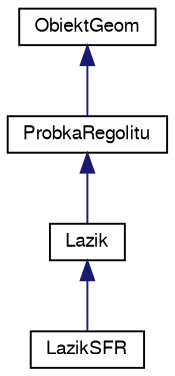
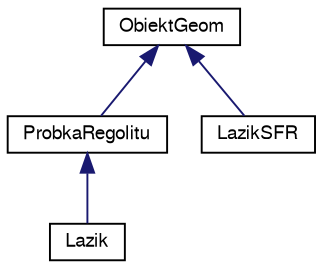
(87, 306) -> (222, 88)
